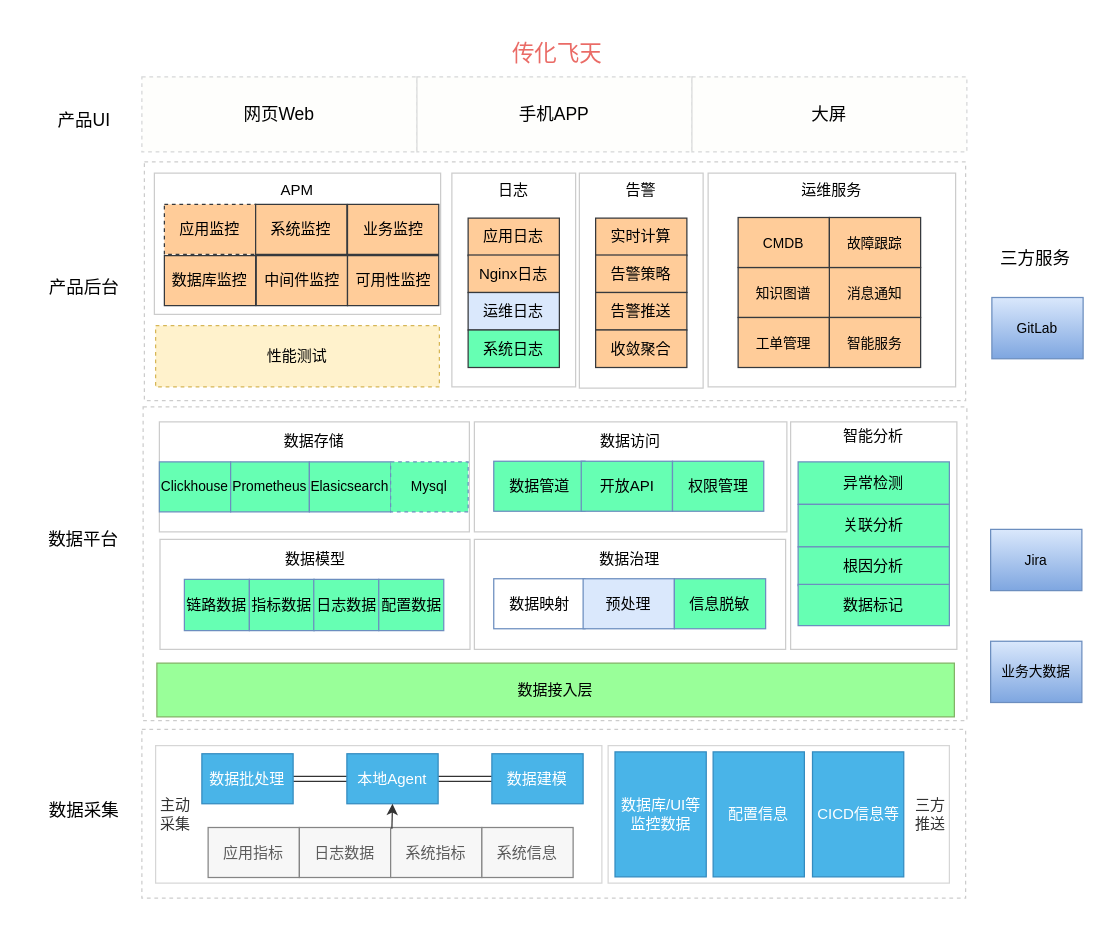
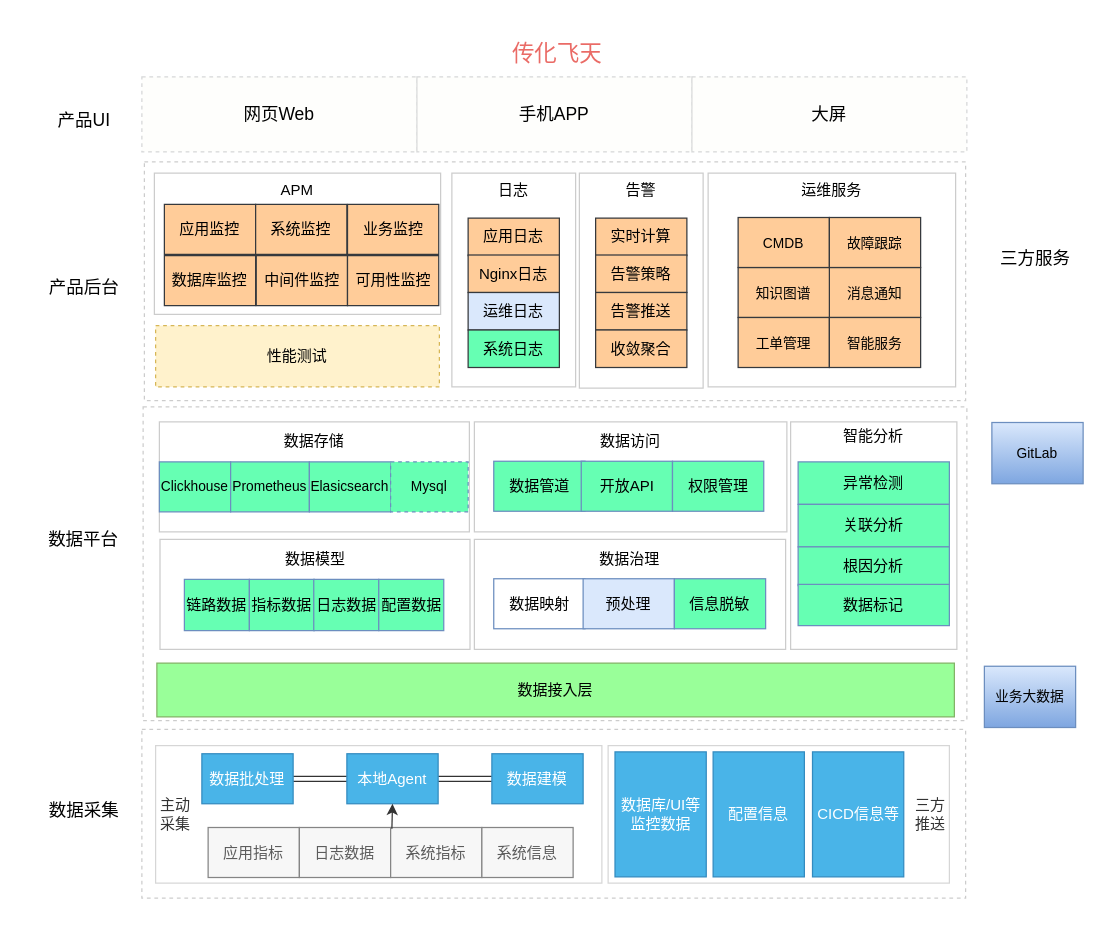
(210, 229) -> (210, 229)
(1038, 328) -> (1038, 453)
(1036, 560) -> none
(1036, 672) -> (1030, 697)
